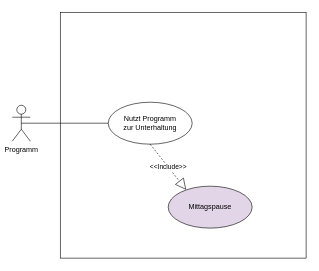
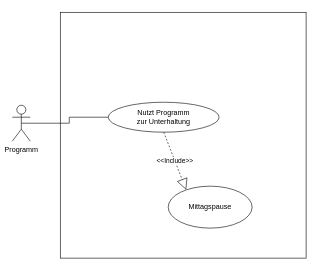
(150, 123) -> (164, 117)
(210, 207) -> (210, 207)
